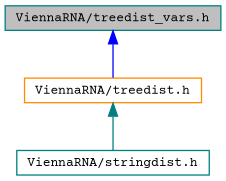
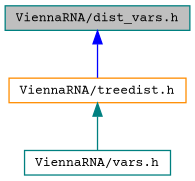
(113, 18) -> (98, 18)
(113, 163) -> (98, 163)
